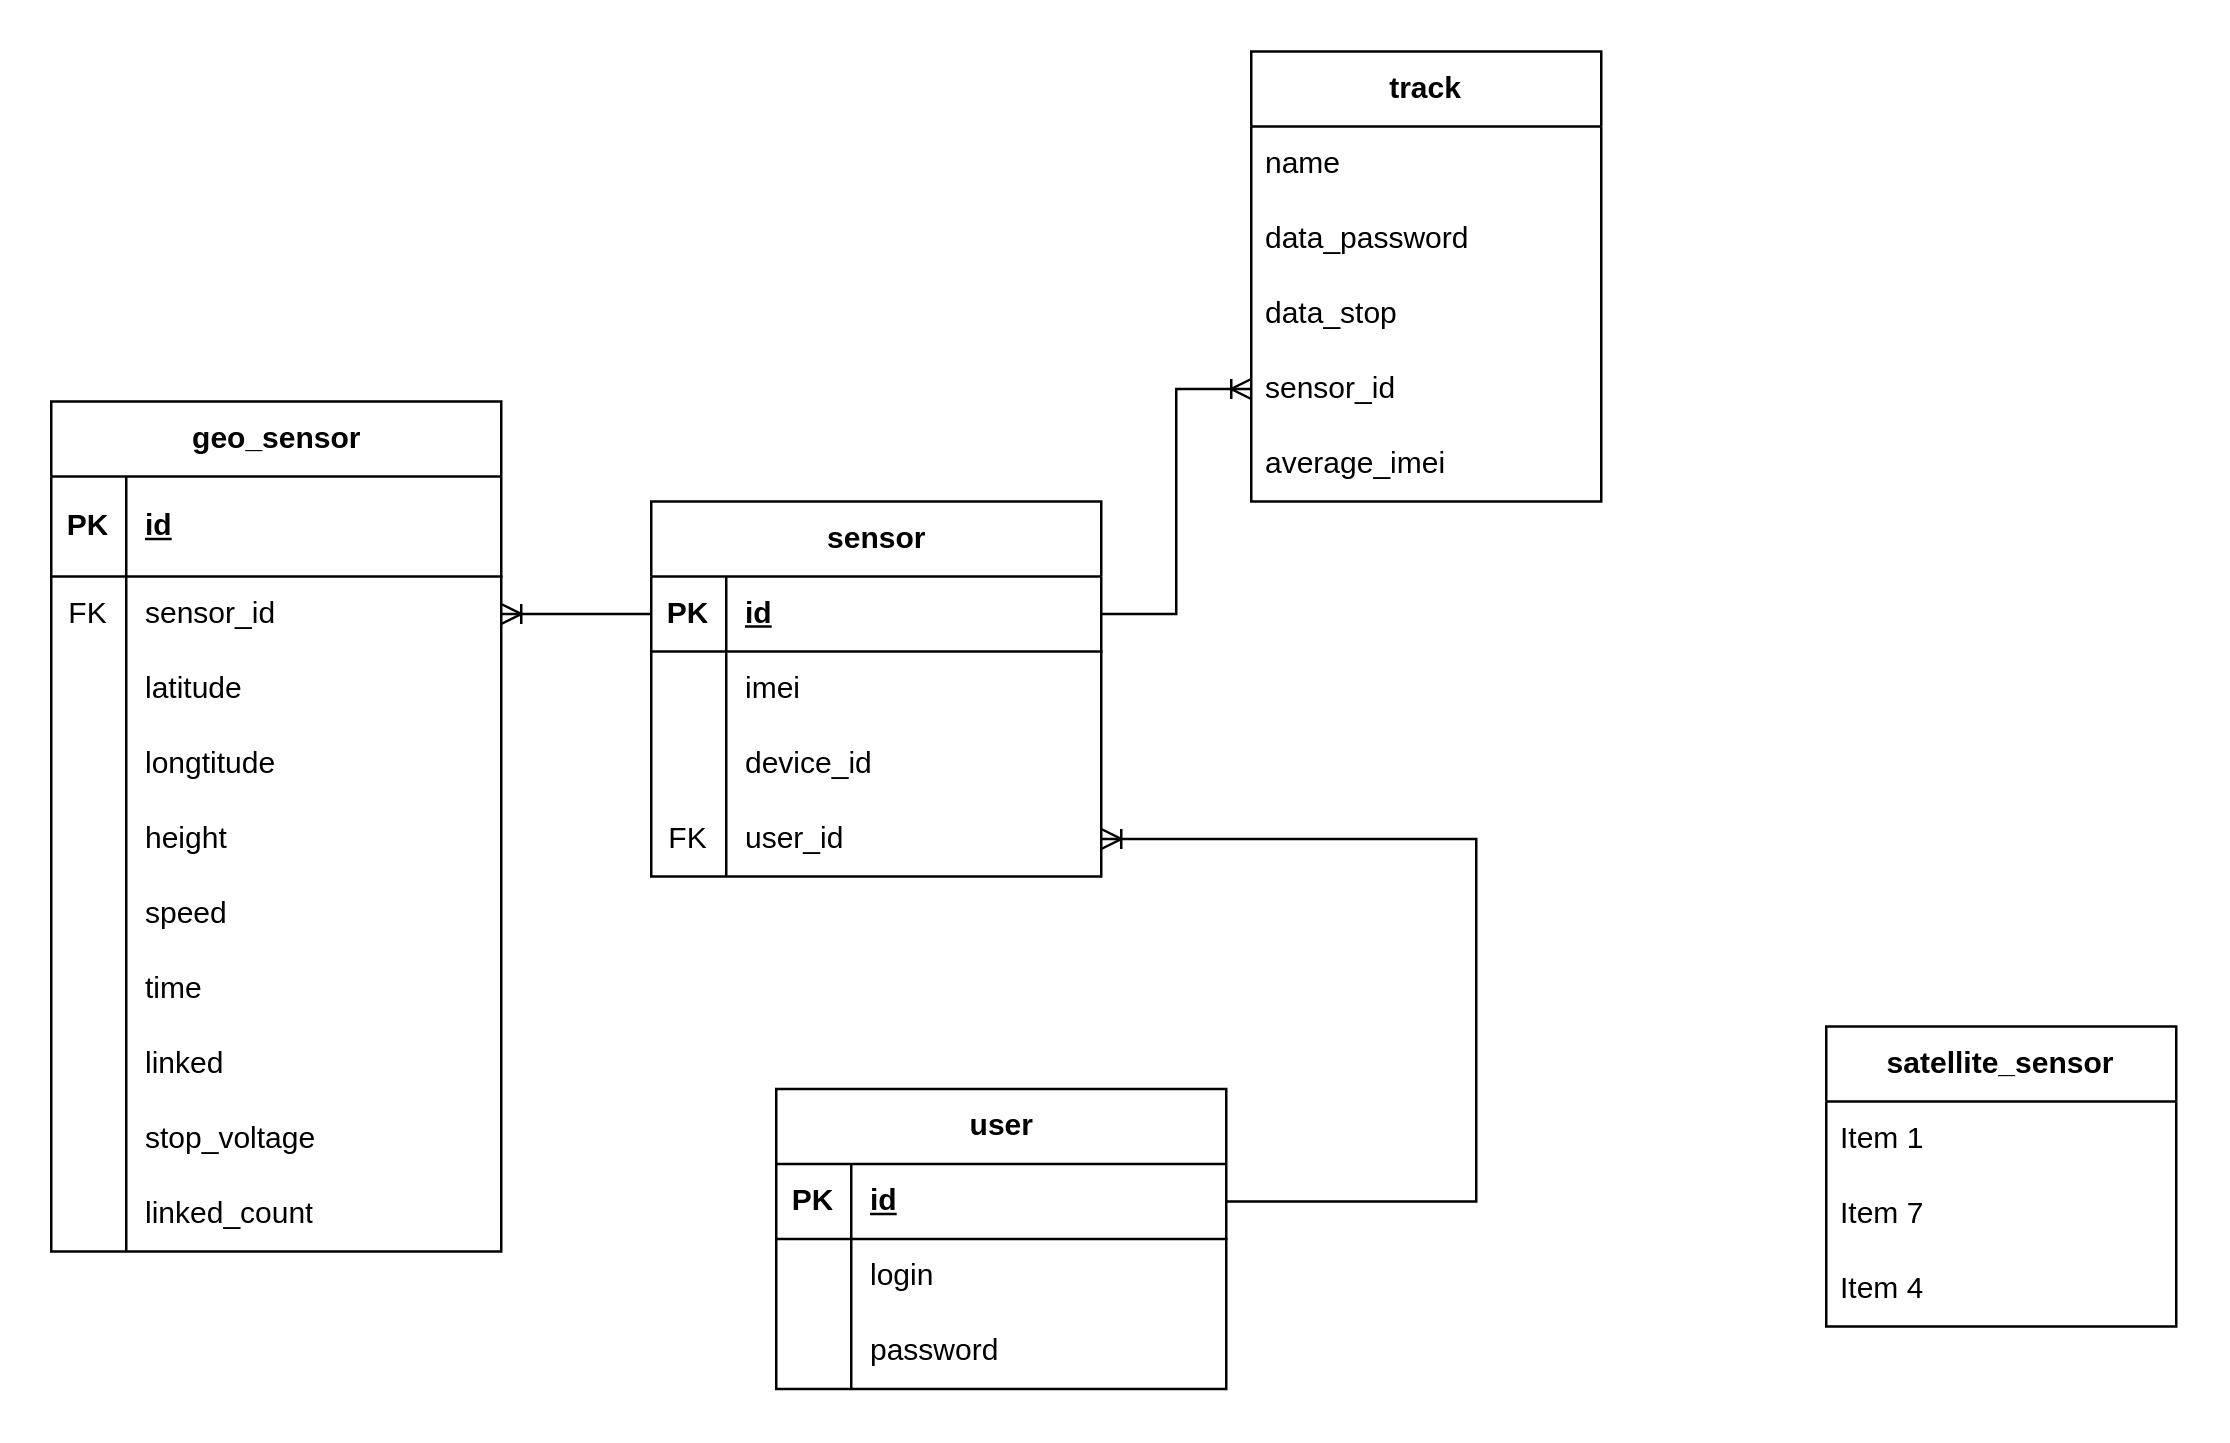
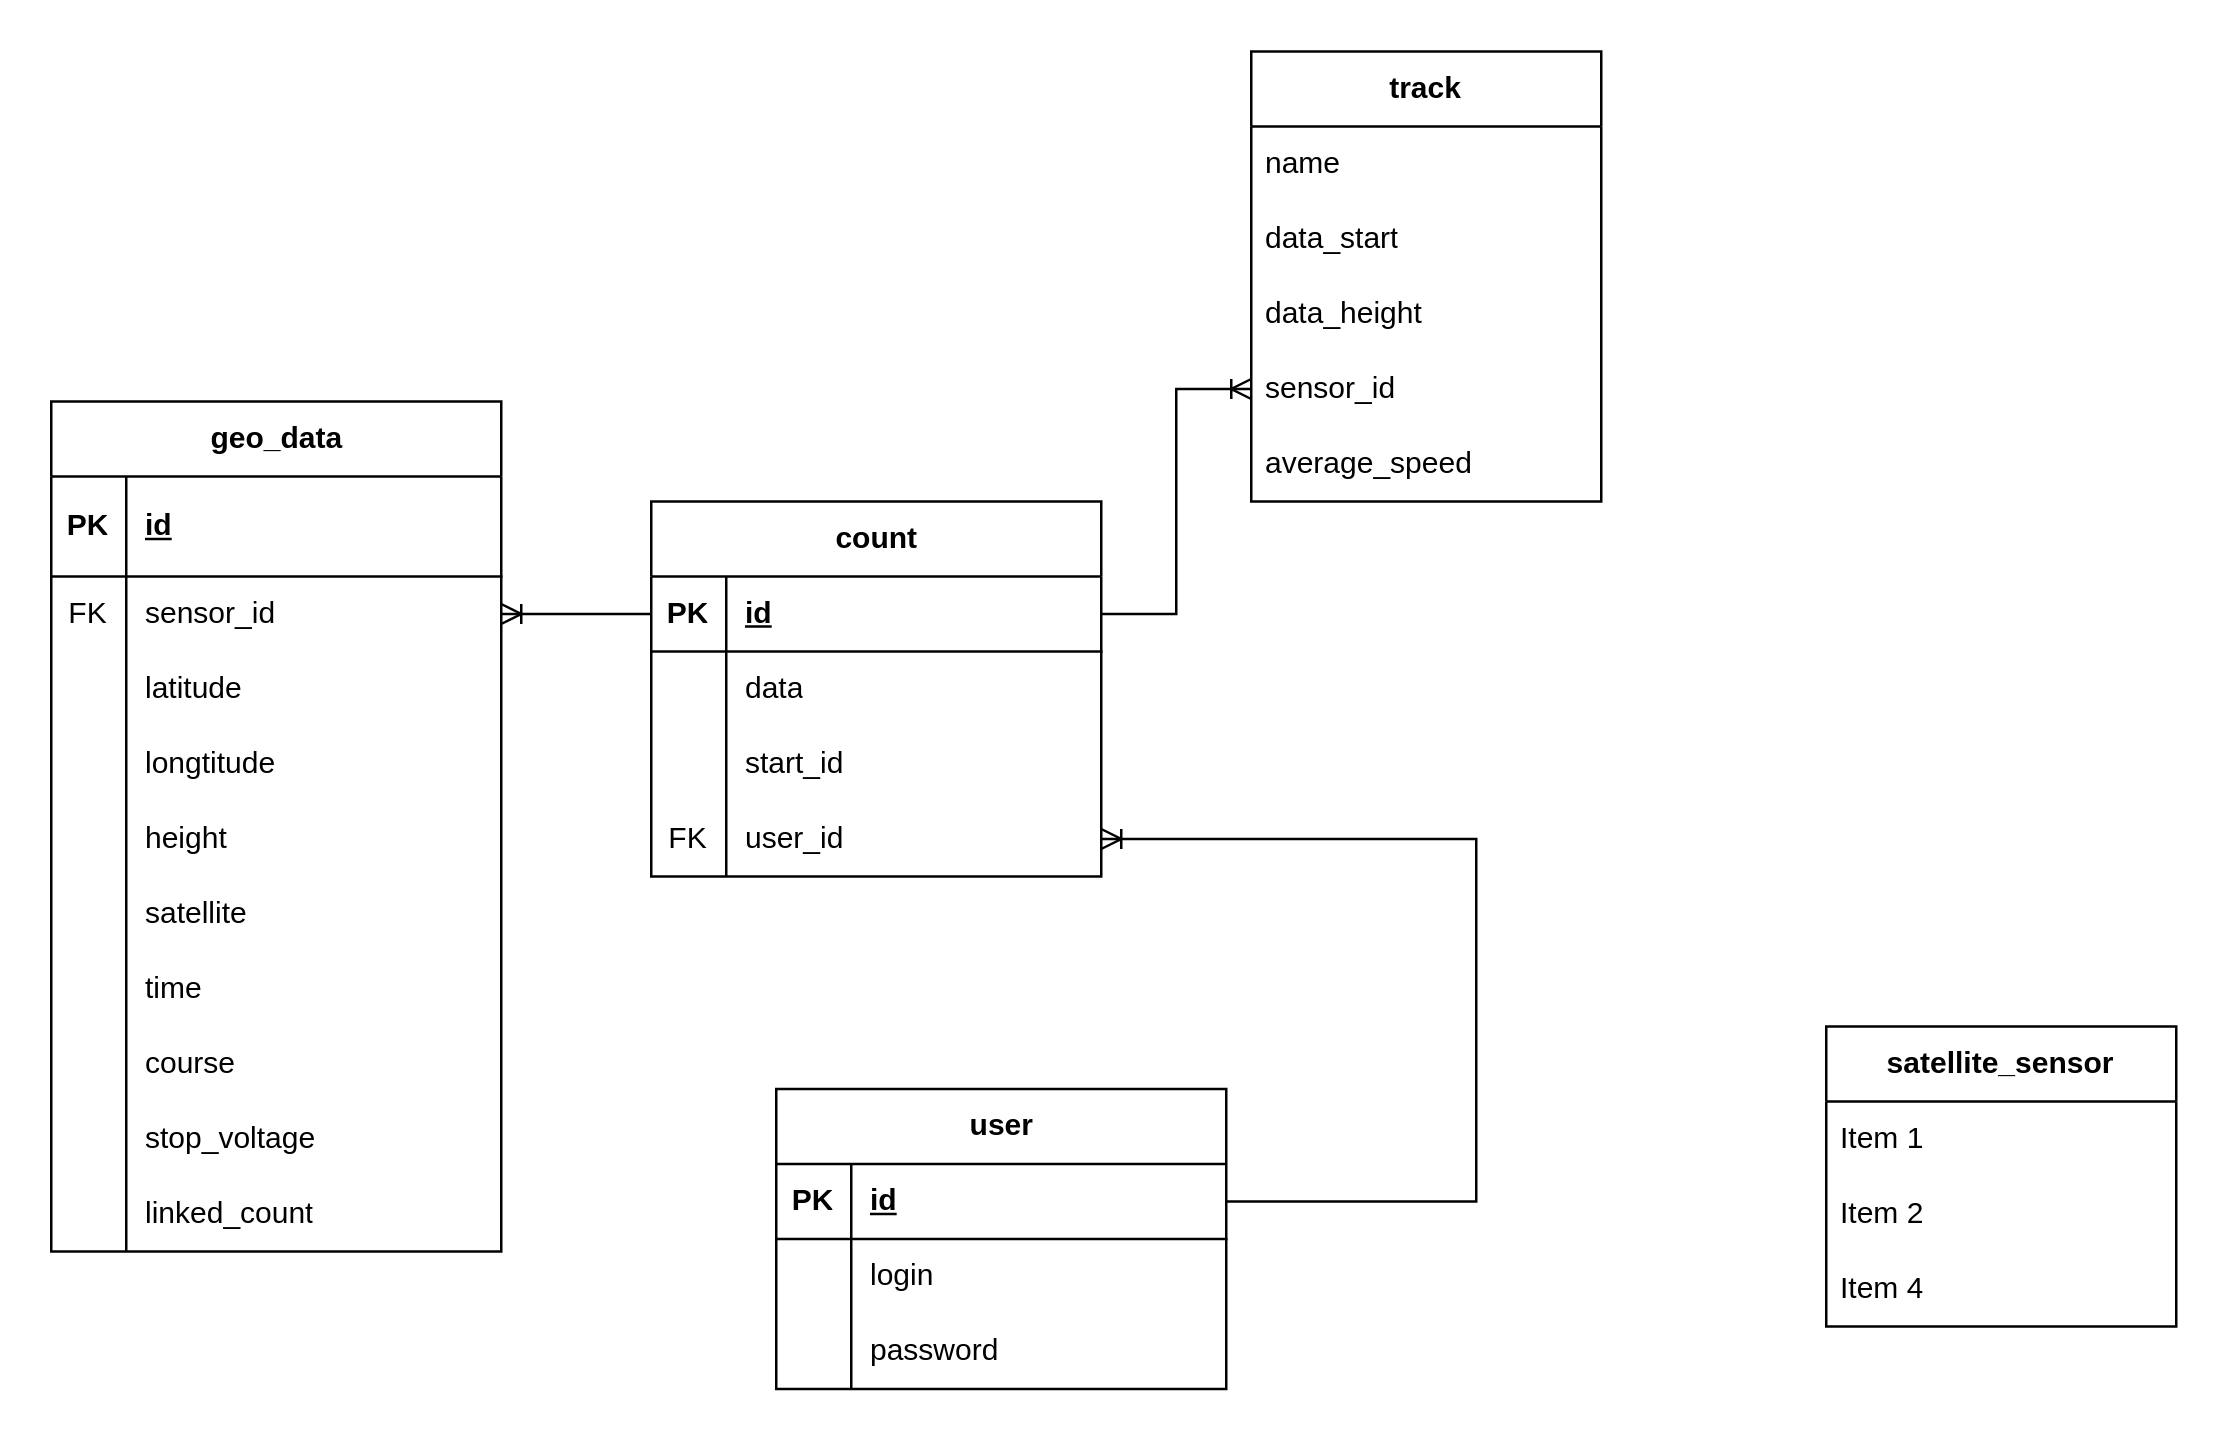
(1375, 239) -> (1350, 239)
(1342, 314) -> (1355, 314)
(278, 439) -> (278, 439)
(1359, 464) -> (1375, 464)
(878, 539) -> (878, 539)
(772, 689) -> (780, 689)
(814, 764) -> (810, 764)
(188, 914) -> (210, 914)
(189, 1064) -> (197, 1064)
(1888, 1214) -> (1888, 1214)
